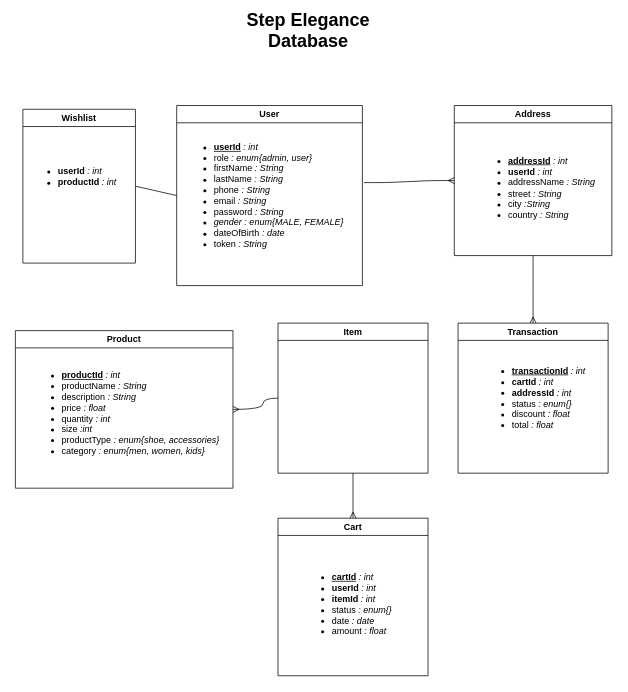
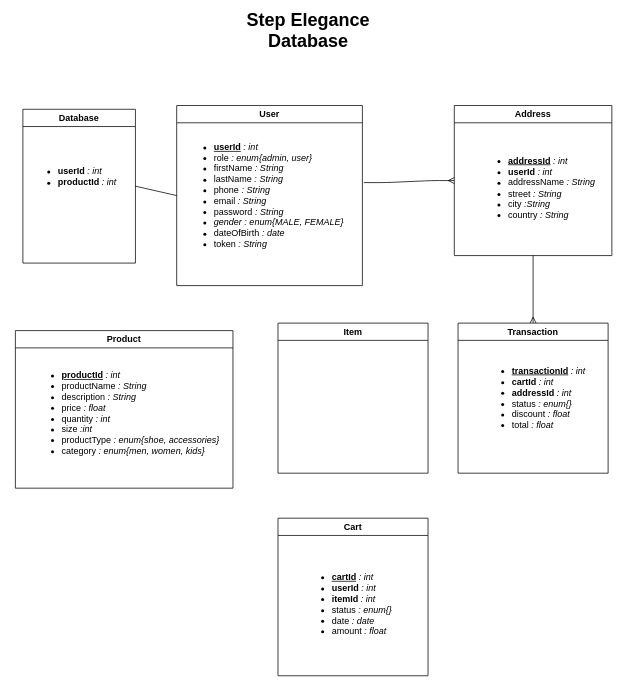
(79, 118) -> (79, 118)
(255, 408) -> none
(353, 514) -> none
